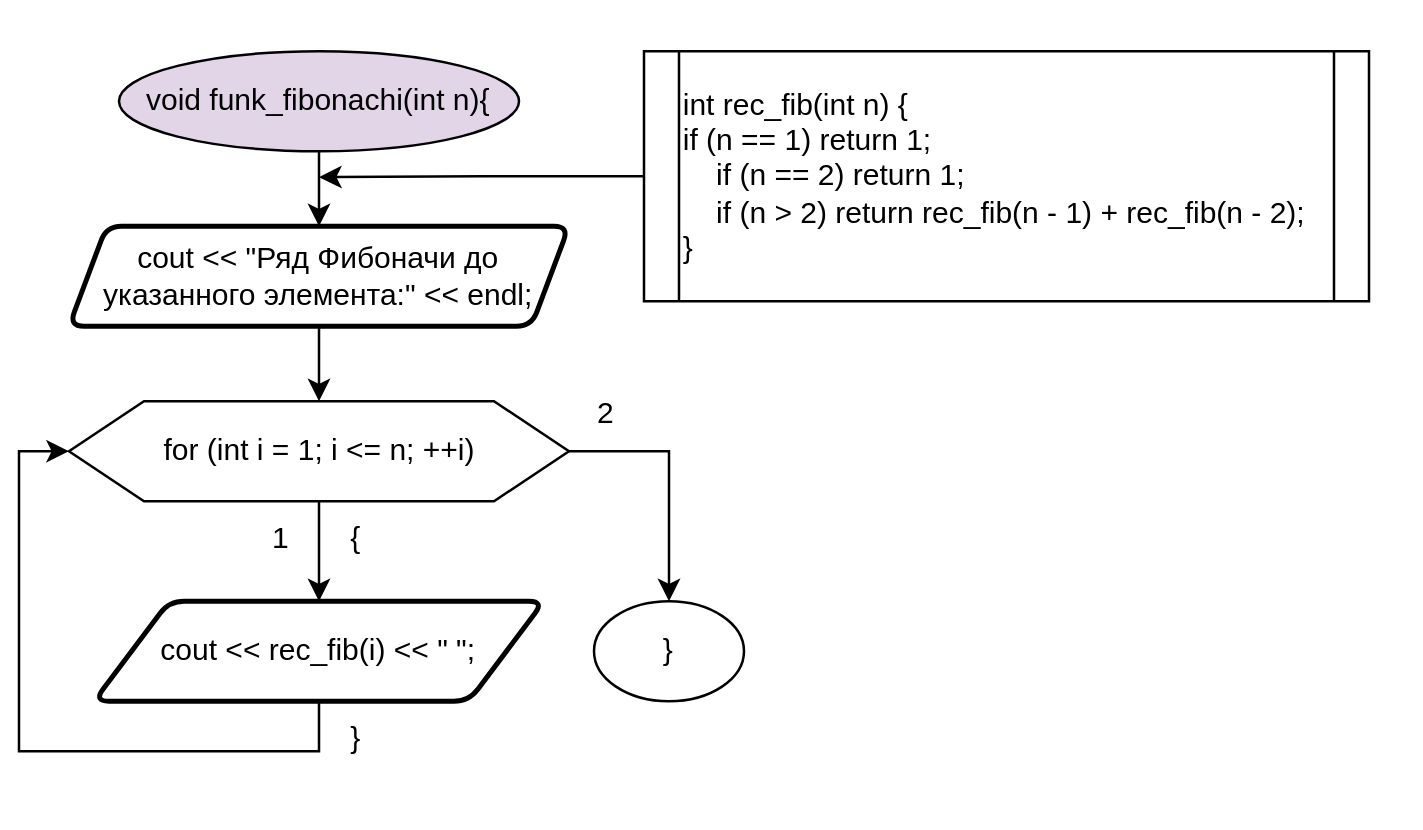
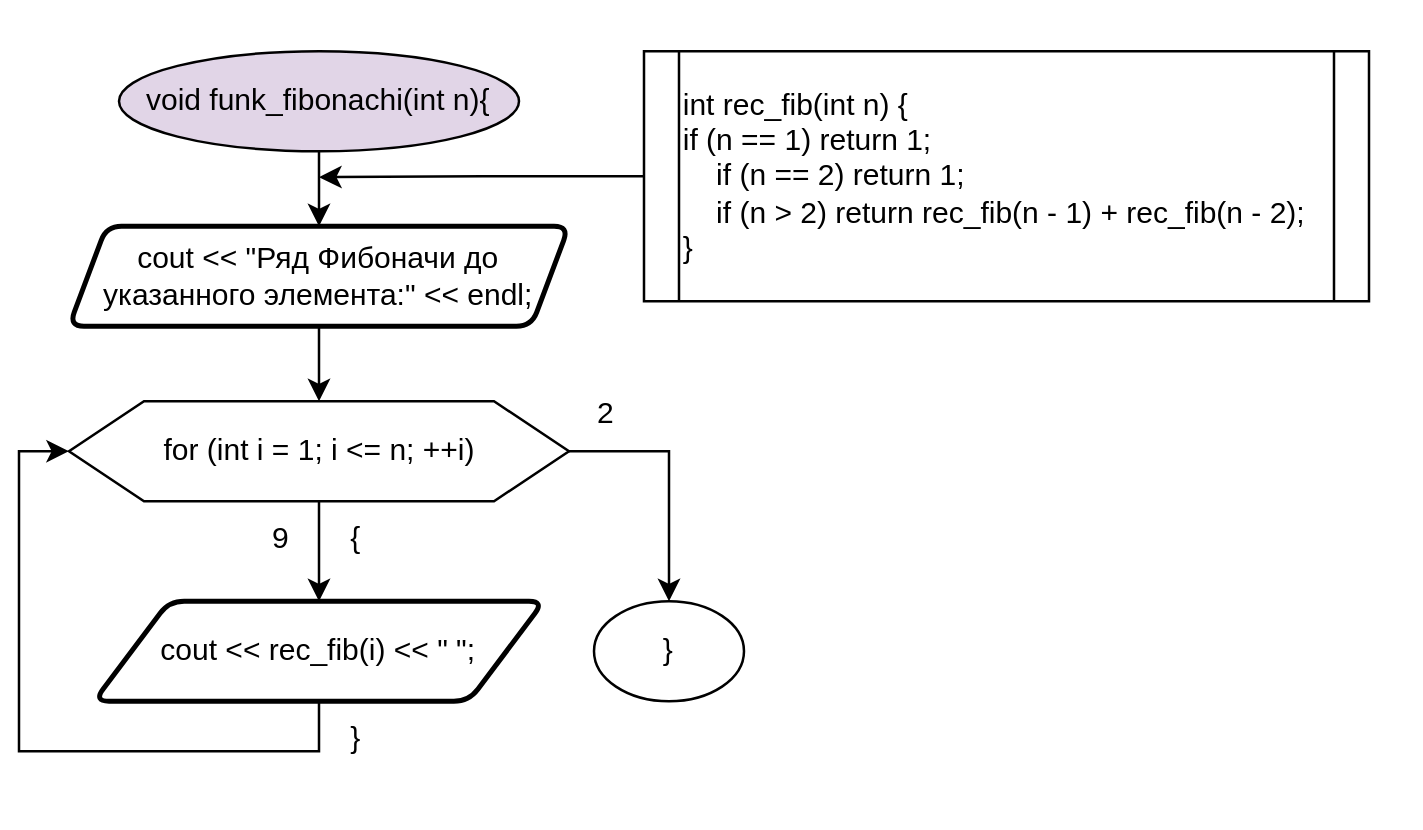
(281, 539) -> (281, 539)
